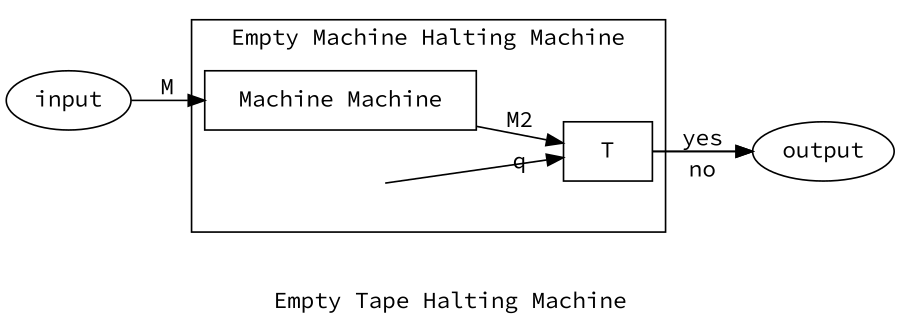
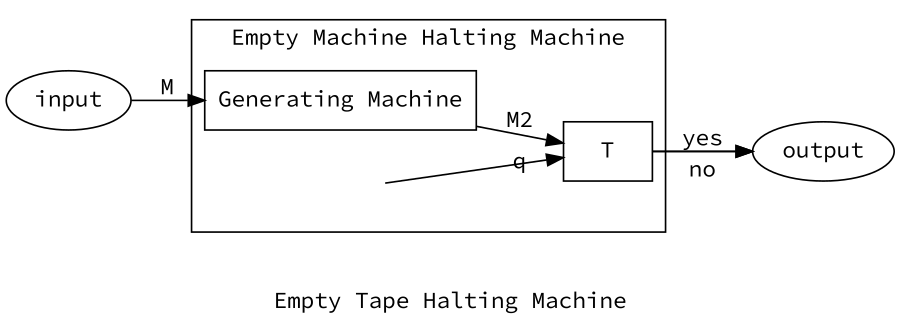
(341, 100) -> (341, 100)
